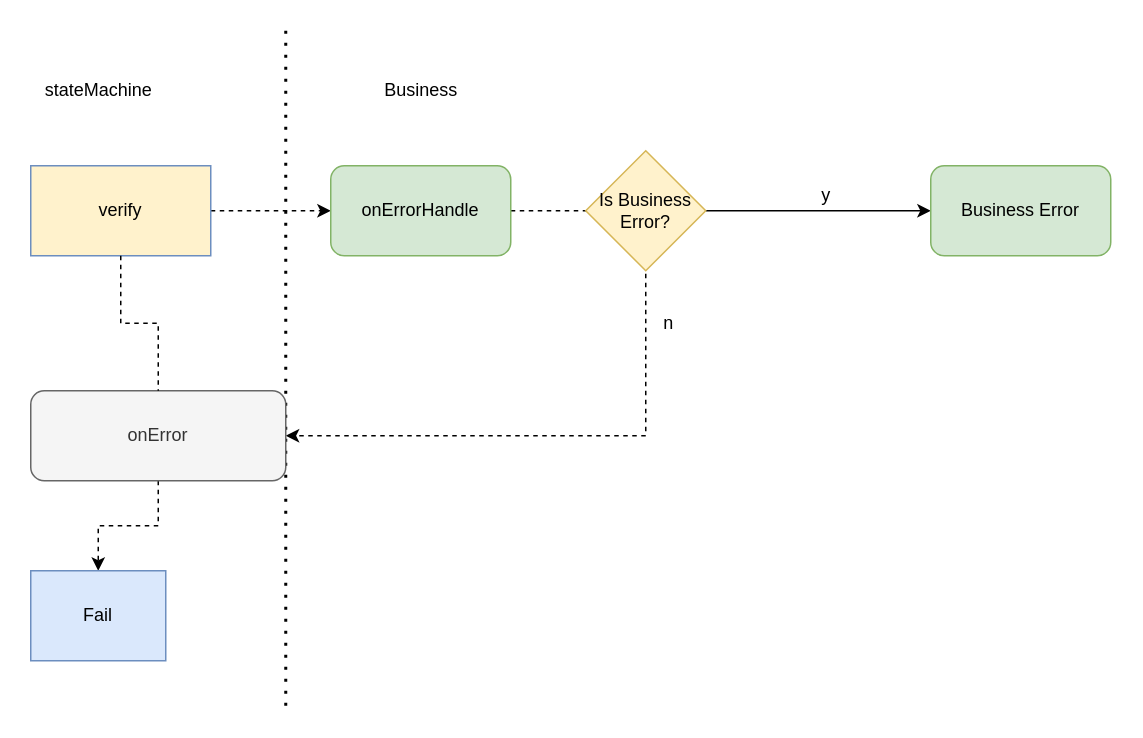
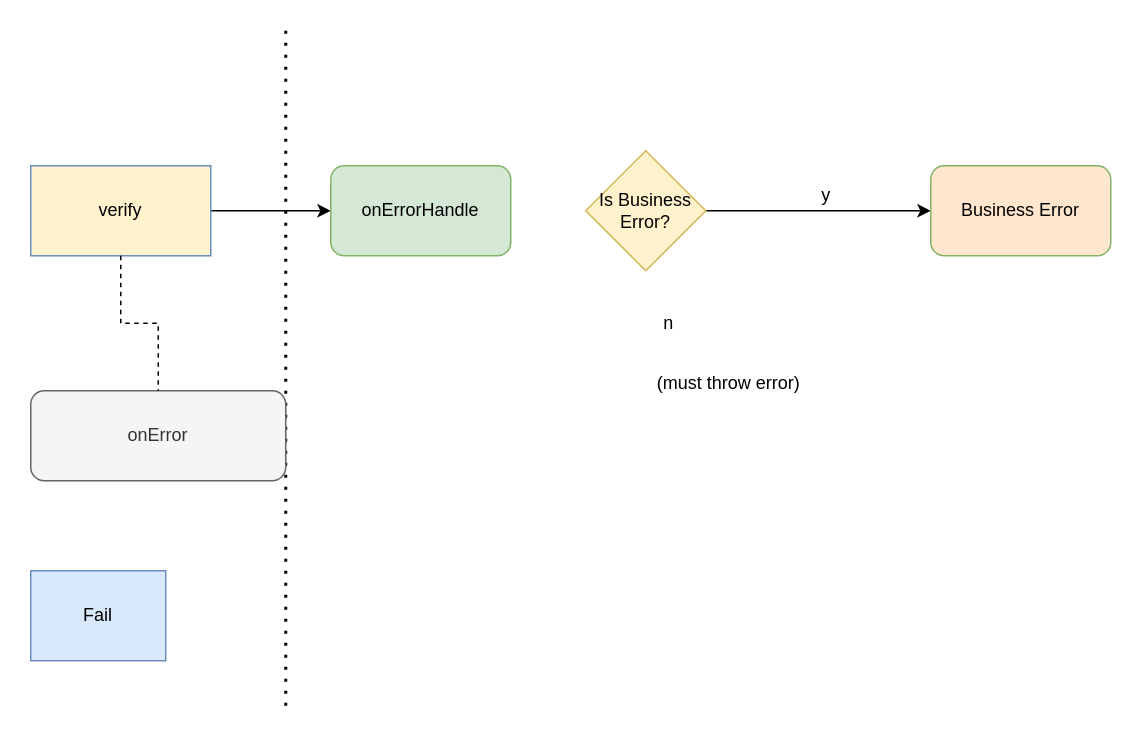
(98, 91) -> none
(421, 91) -> none
(266, 211) -> (266, 211)
(1021, 211) -> (1021, 211)
none -> (728, 383)
(553, 436) -> none
(134, 526) -> none
